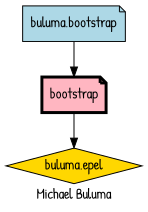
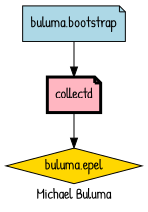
(74, 95) -> (74, 95)
